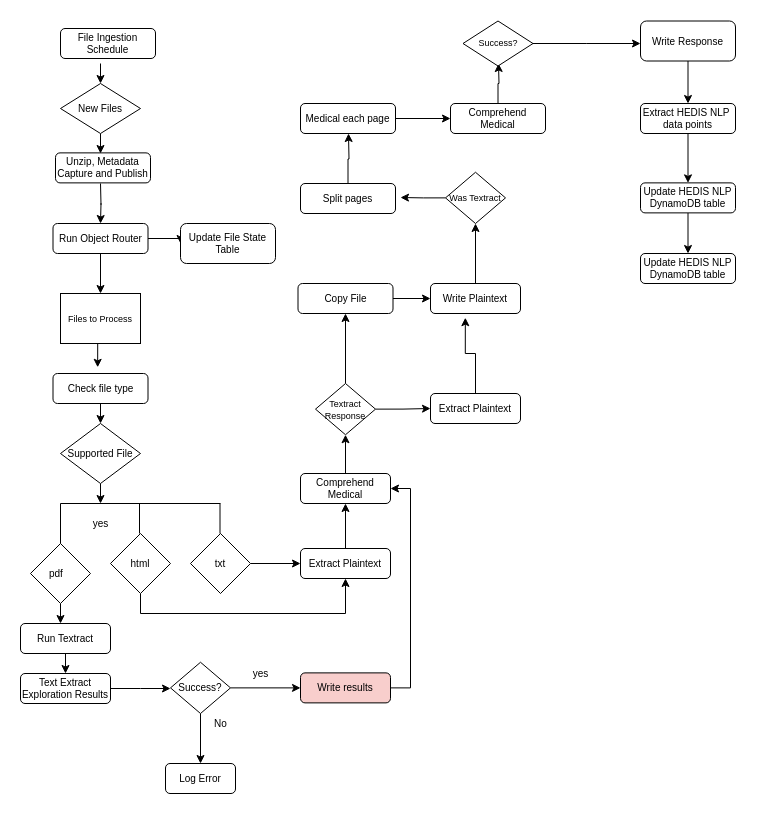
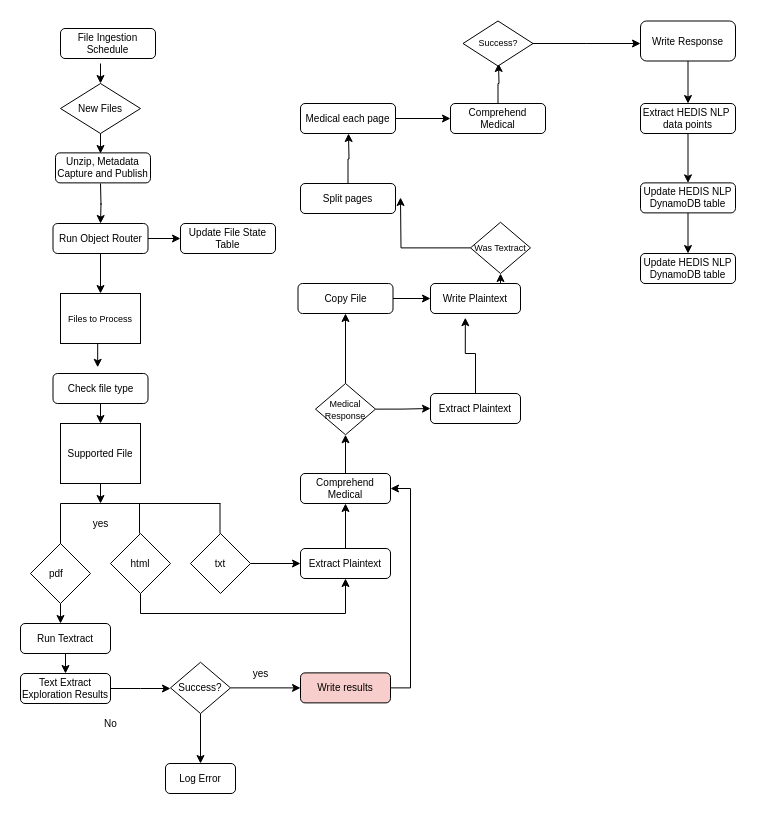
(476, 198) -> (501, 248)
(228, 244) -> (228, 239)
(346, 410) -> (346, 410)
(101, 454) -> (101, 454)
(221, 724) -> (111, 724)
